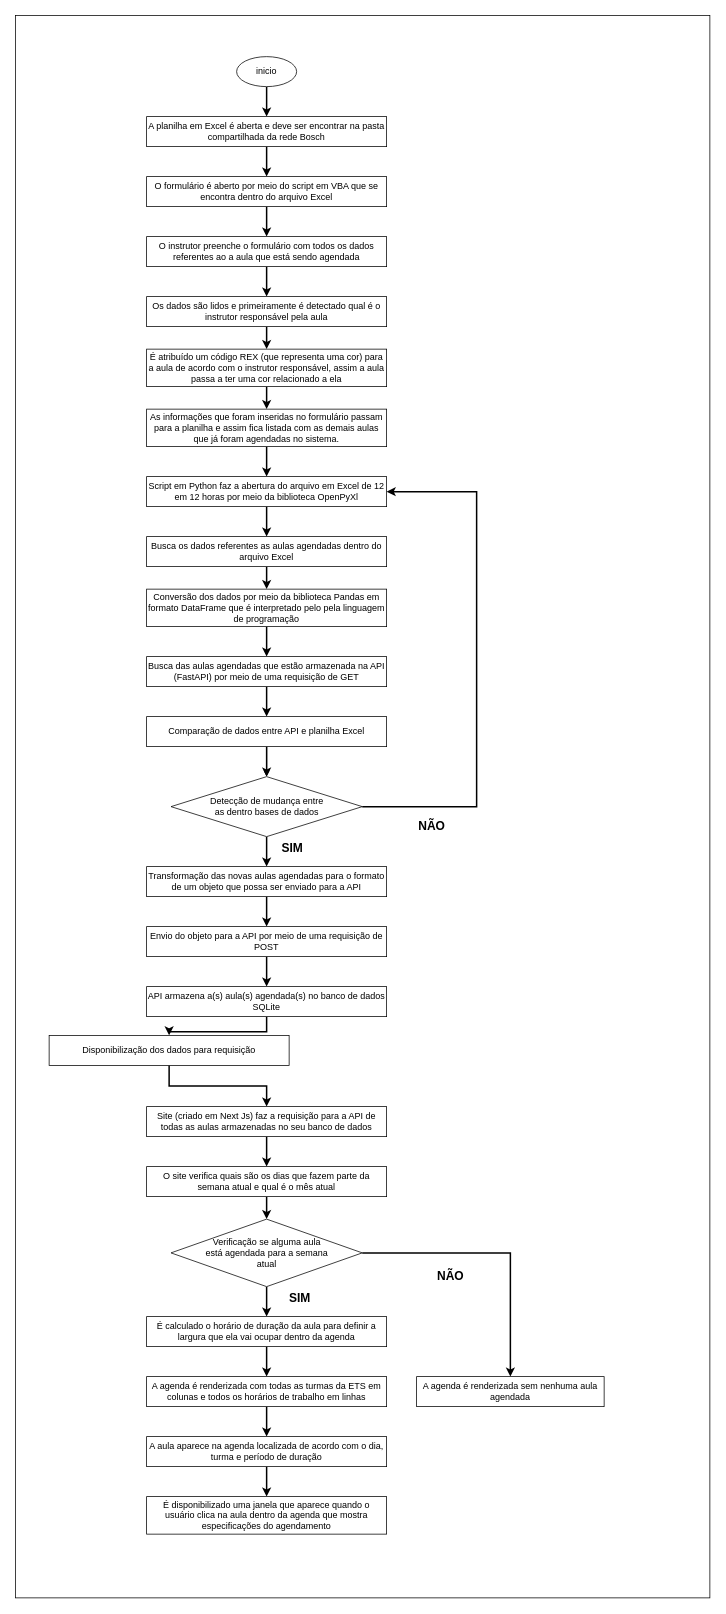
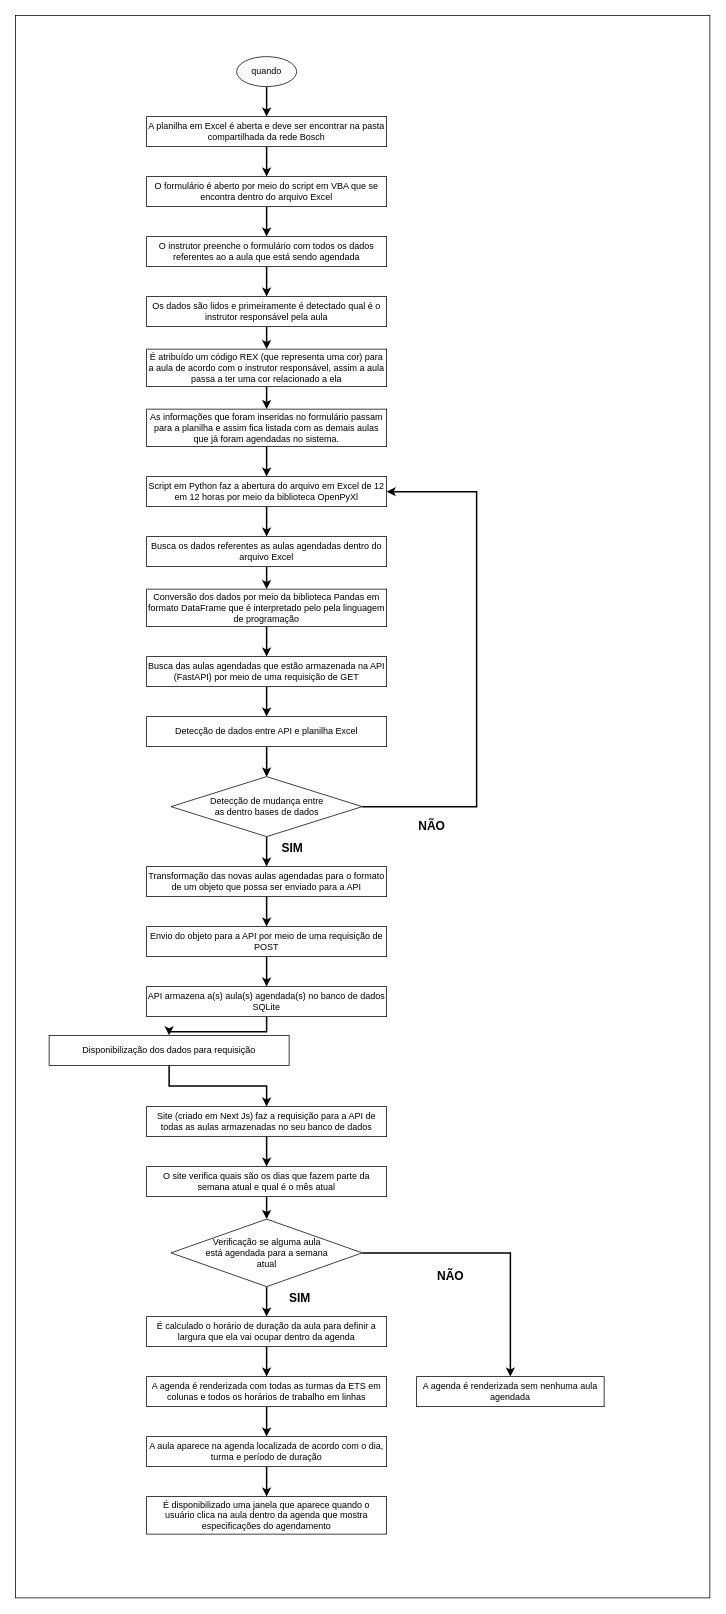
(267, 72) -> (267, 72)
(267, 732) -> (267, 732)
